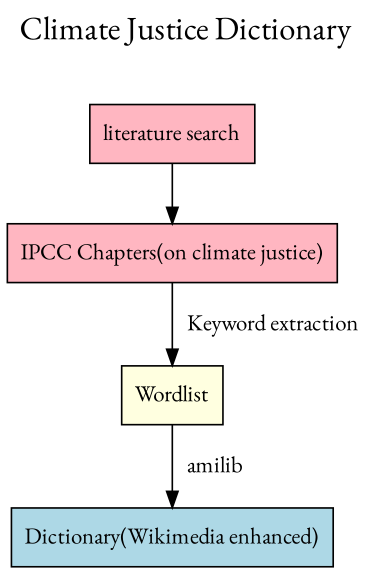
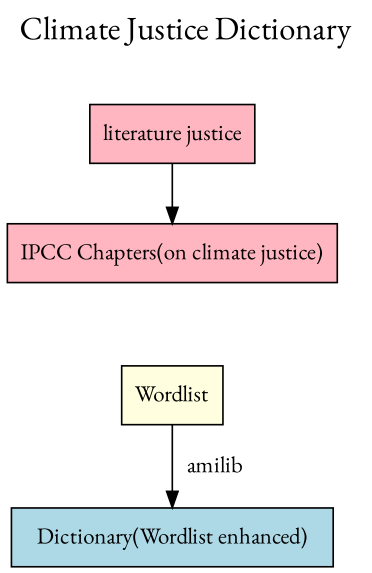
(172, 134) -> (172, 134)
(172, 316) -> none
(172, 537) -> (172, 537)
